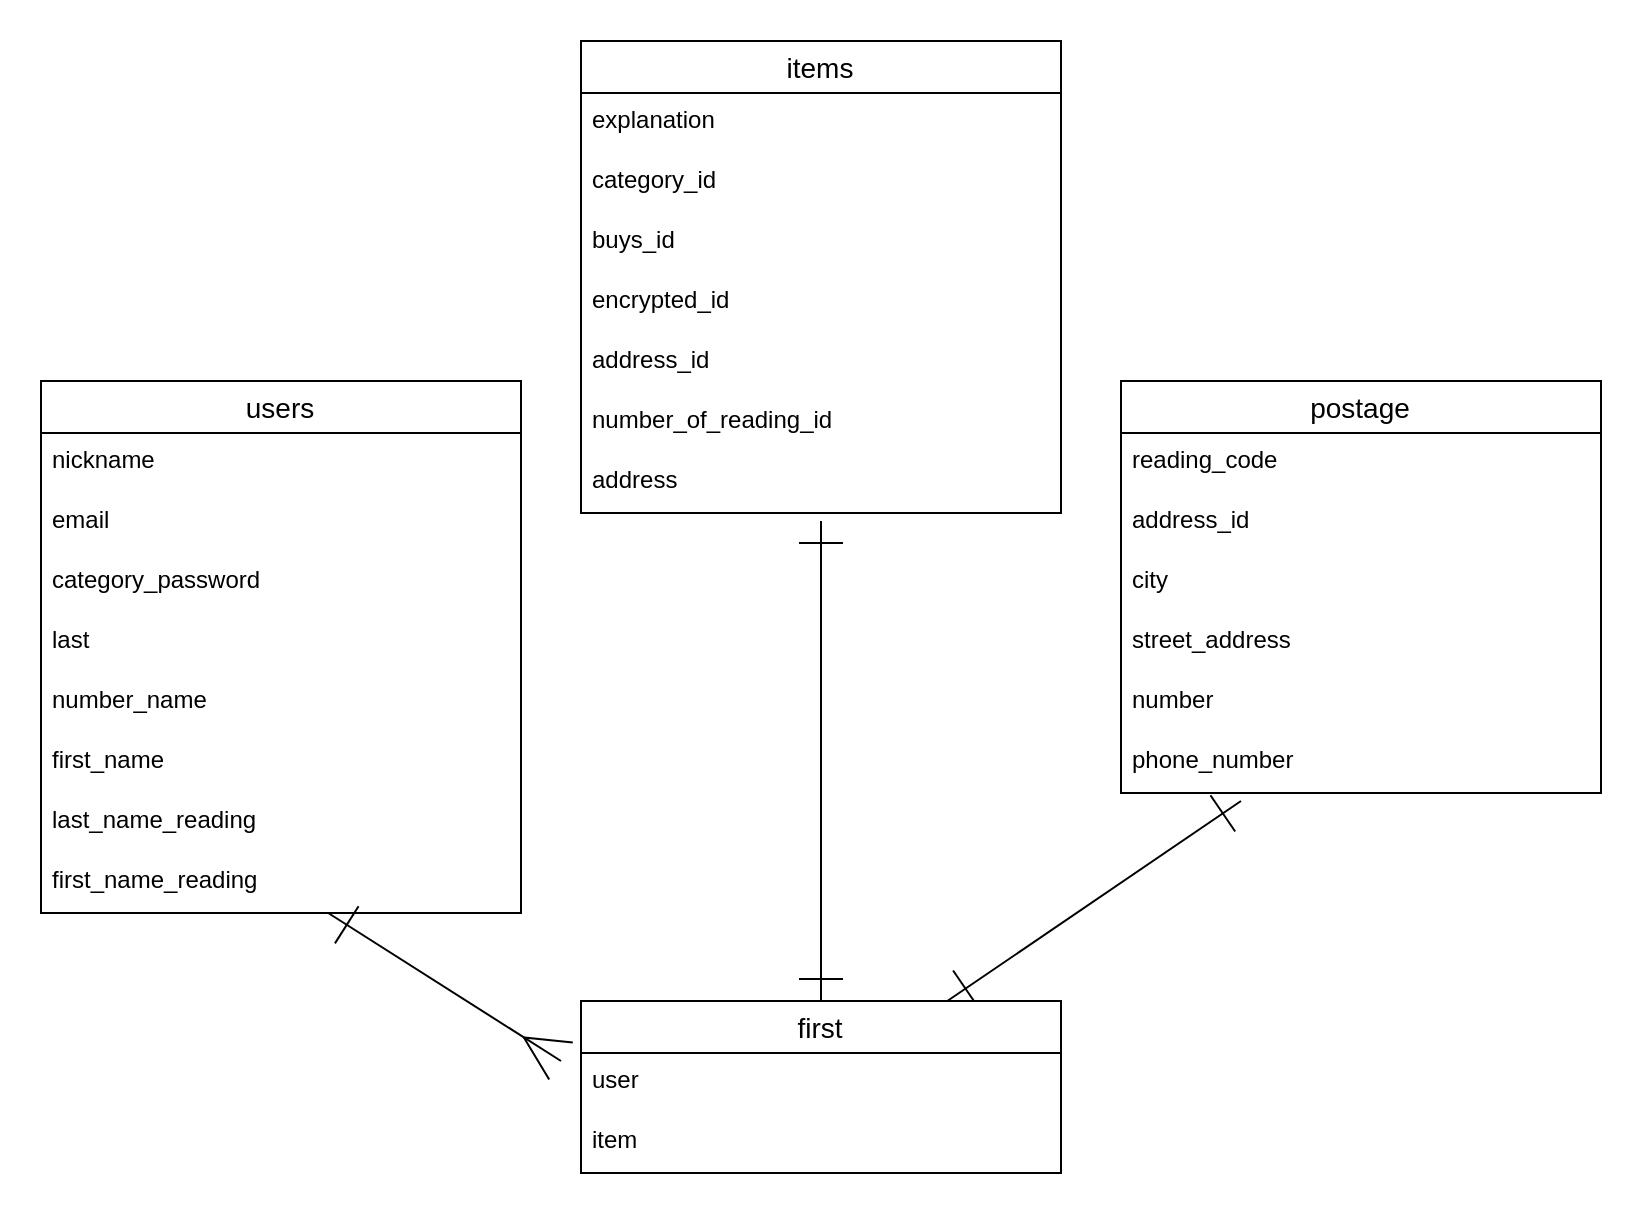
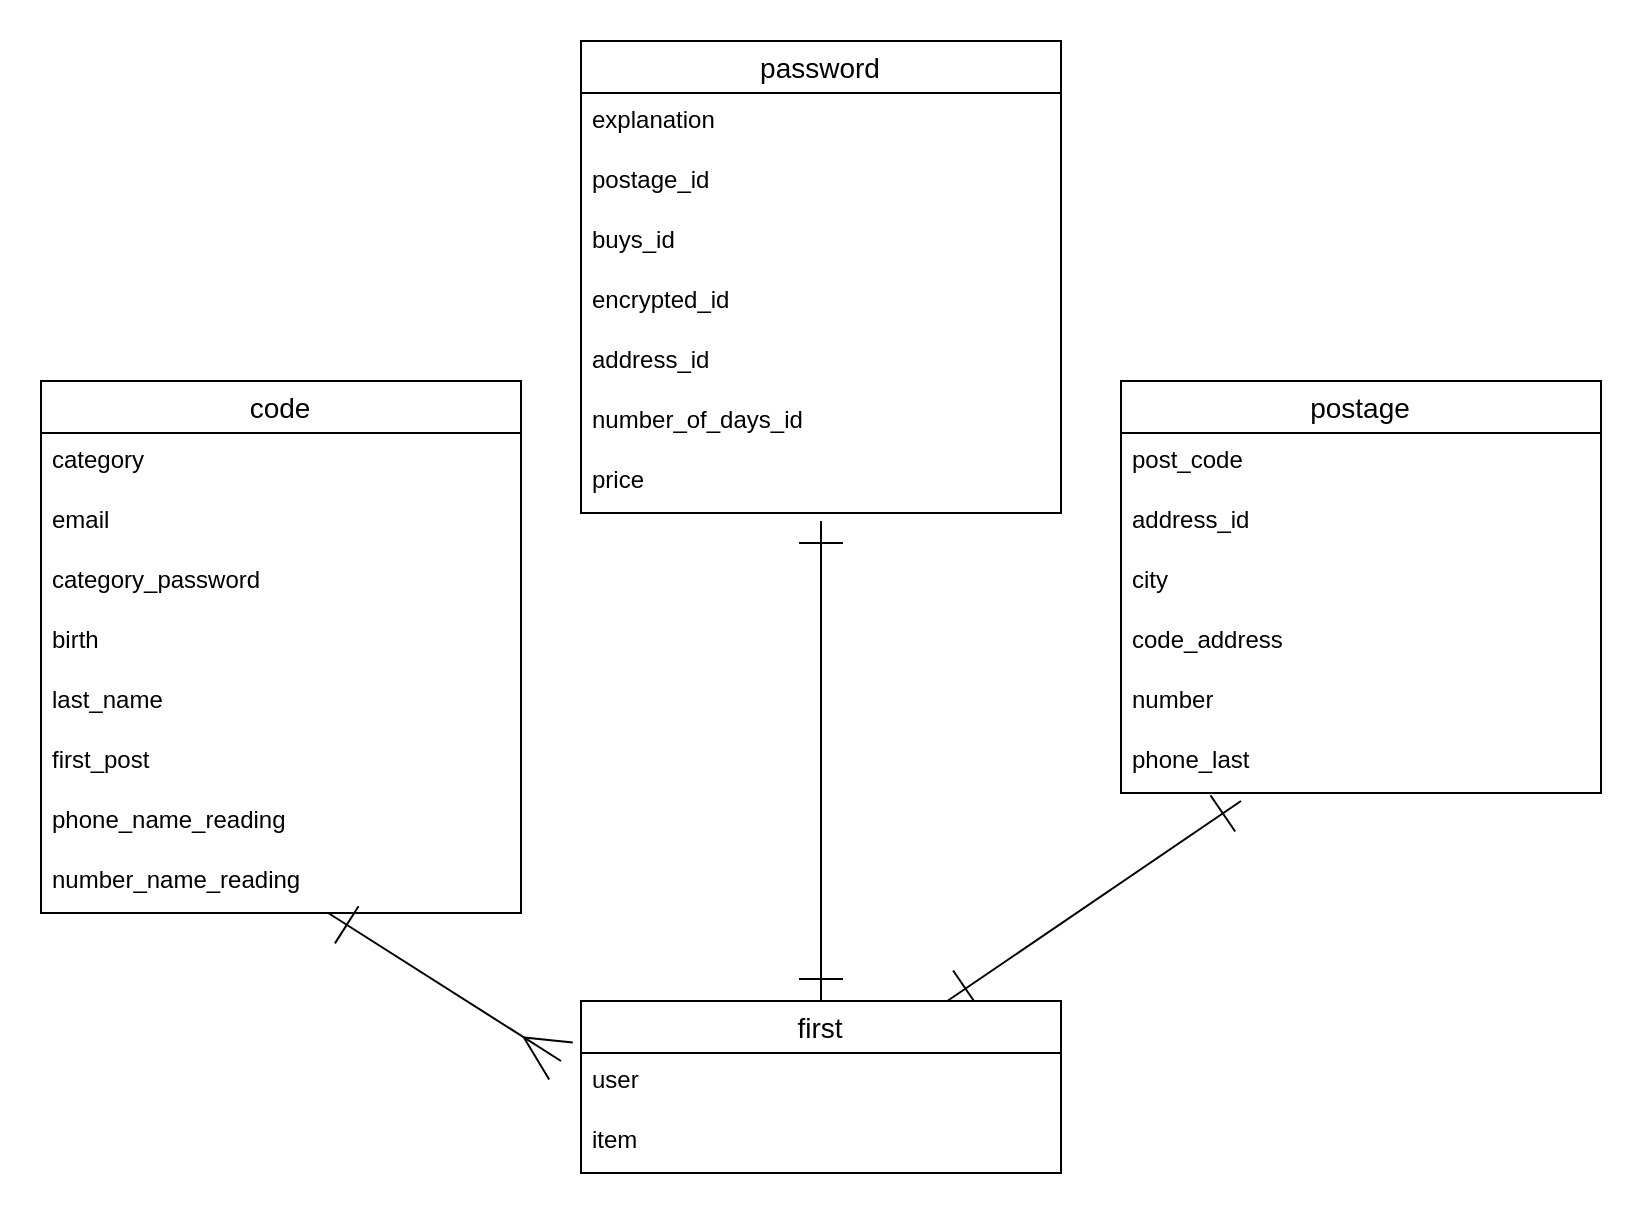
(820, 69) -> (820, 69)
(663, 180) -> (656, 180)
(280, 409) -> (280, 409)
(720, 420) -> (703, 420)
(103, 460) -> (106, 460)
(1210, 460) -> (1192, 460)
(639, 480) -> (622, 480)
(76, 640) -> (82, 640)
(1226, 640) -> (1213, 640)
(126, 700) -> (109, 700)
(116, 760) -> (116, 760)
(1213, 760) -> (1196, 760)
(160, 820) -> (170, 820)
(167, 880) -> (177, 880)
